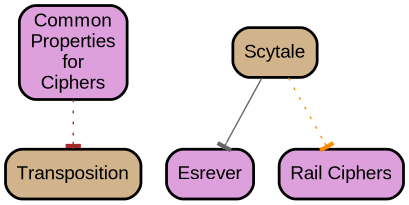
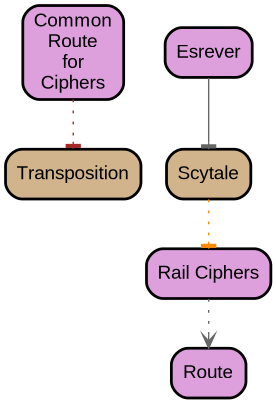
(73, 53) -> (73, 53)
(244, 110) -> (209, 110)
none -> (209, 373)
